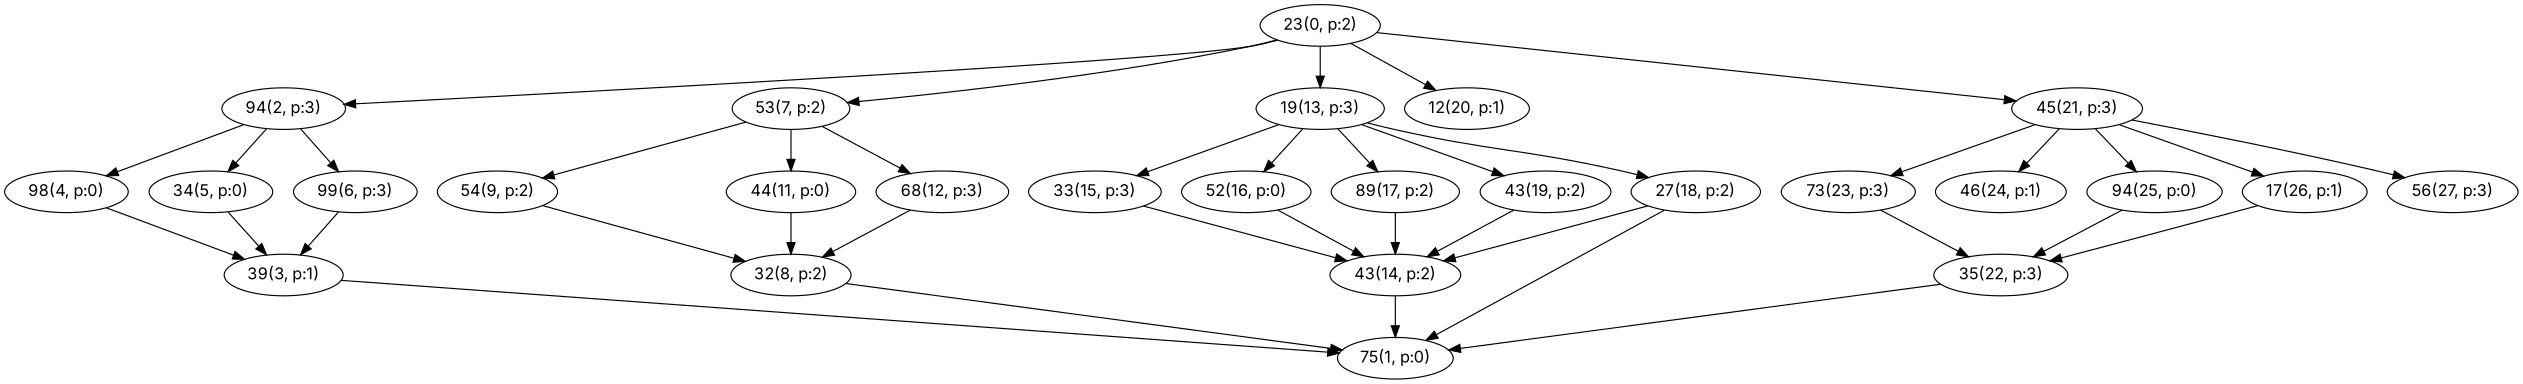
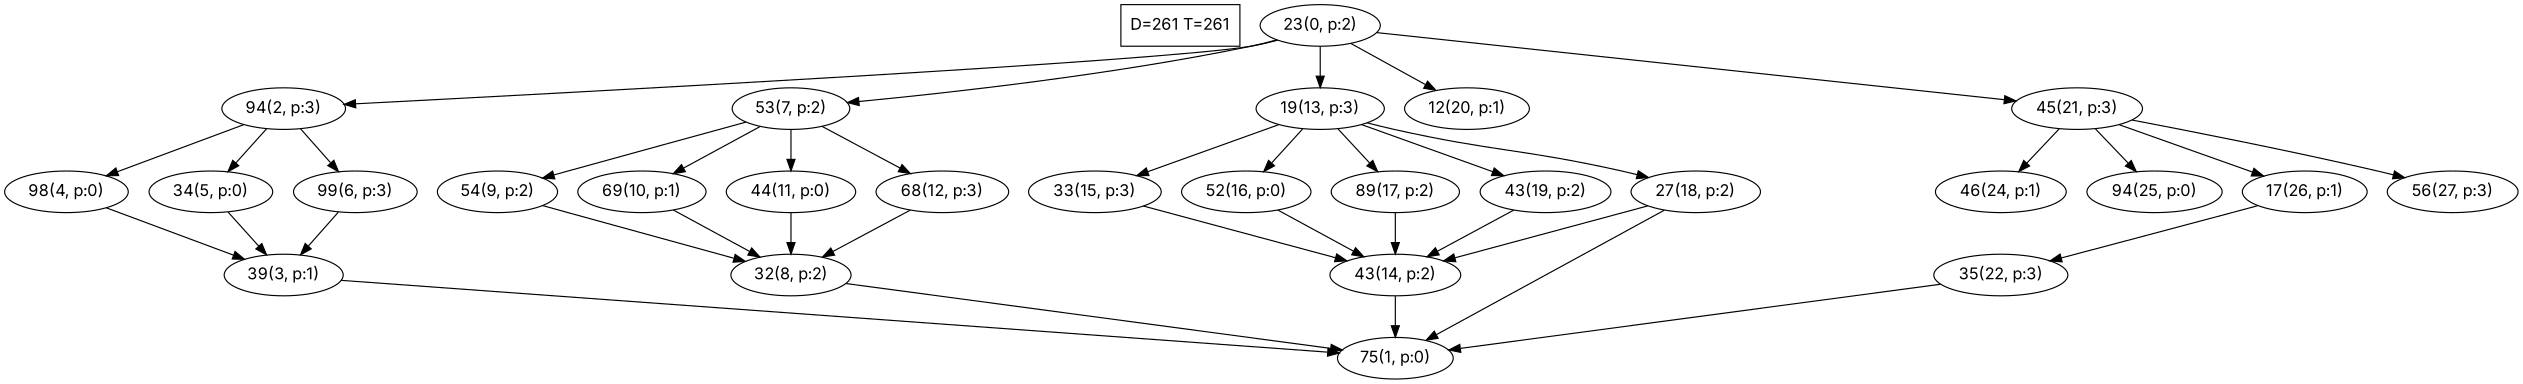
none -> (1180, 25)
none -> (642, 192)
(1848, 192) -> none
(2083, 231) -> none
